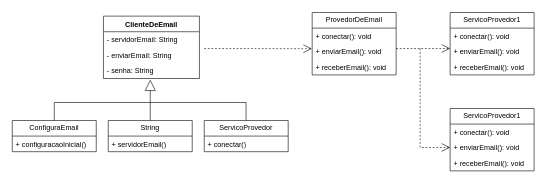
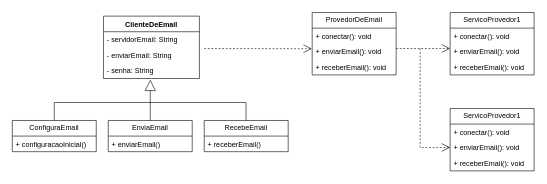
(150, 128) -> (150, 128)
(246, 128) -> (246, 128)
(142, 144) -> (138, 144)
(231, 144) -> (237, 144)
